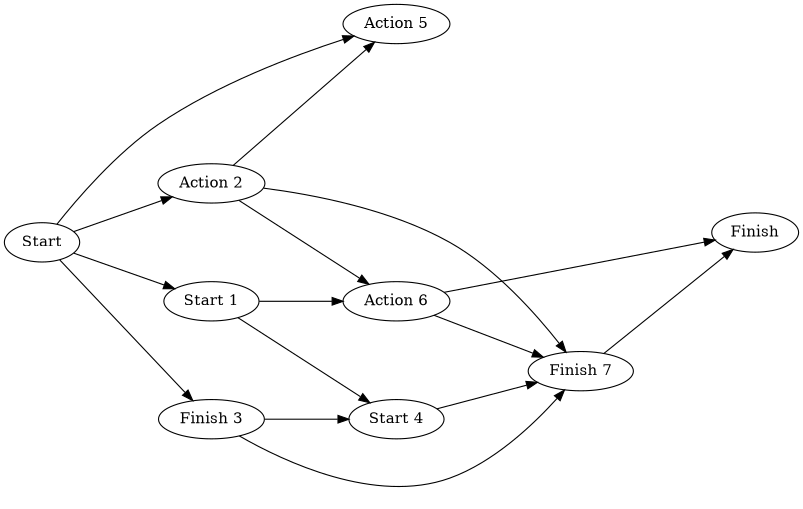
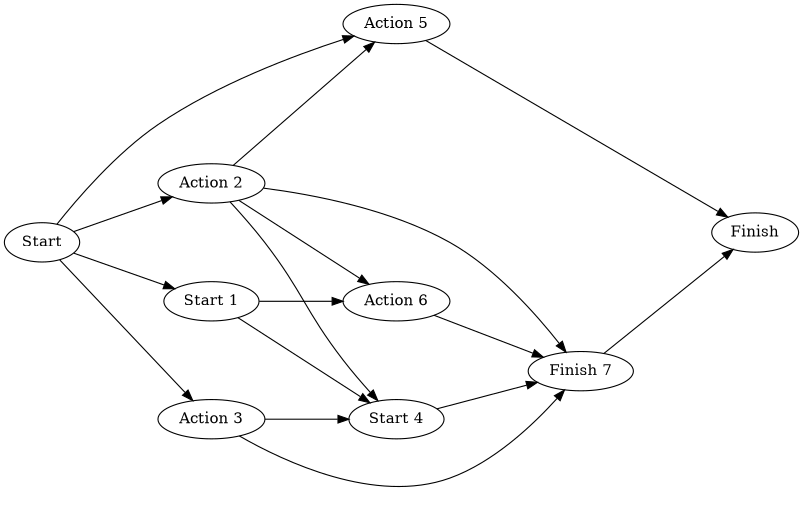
(574, 267) -> (572, 126)
none -> (298, 291)
(211, 419) -> (211, 419)
